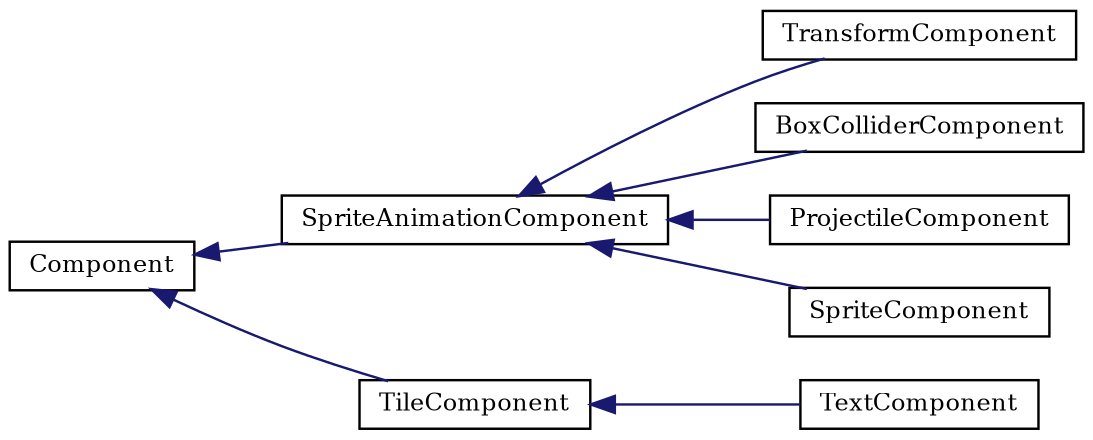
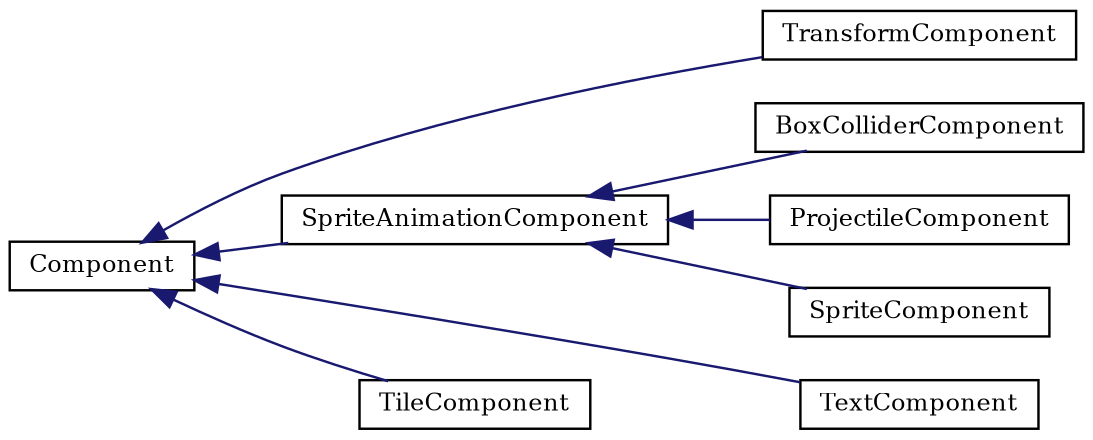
(679, 114) -> (456, 121)
(708, 404) -> (510, 331)
